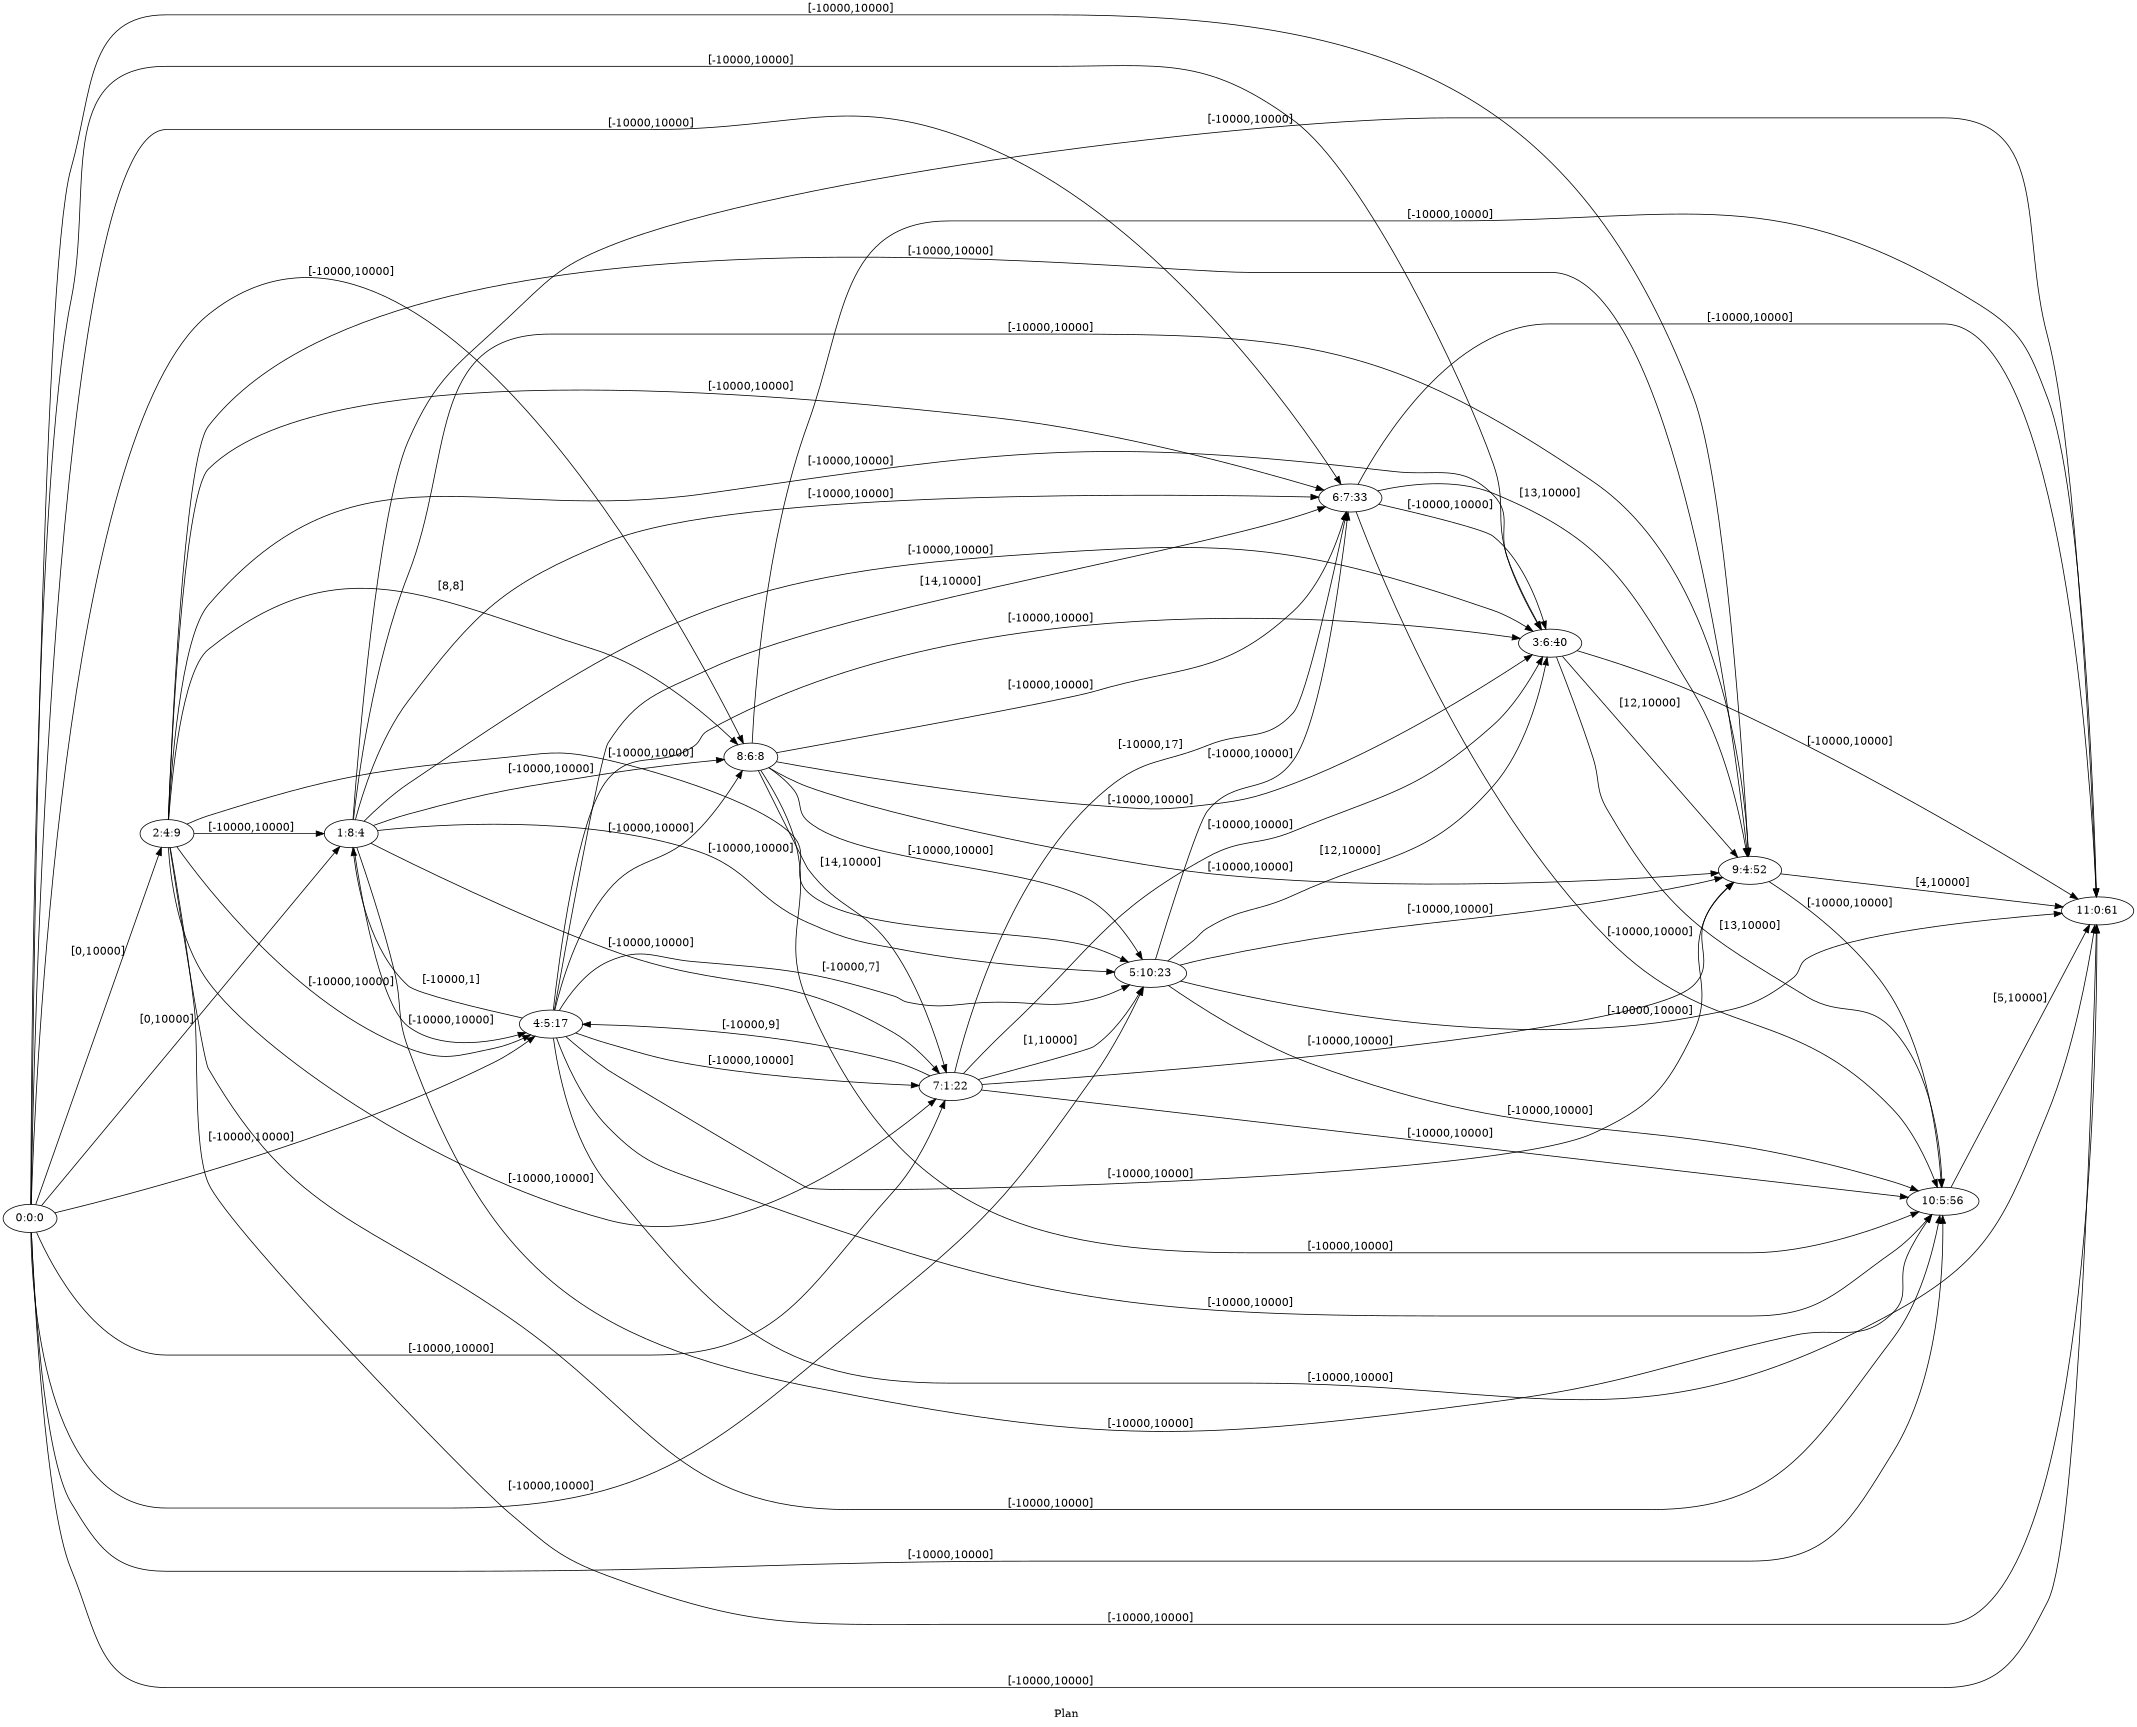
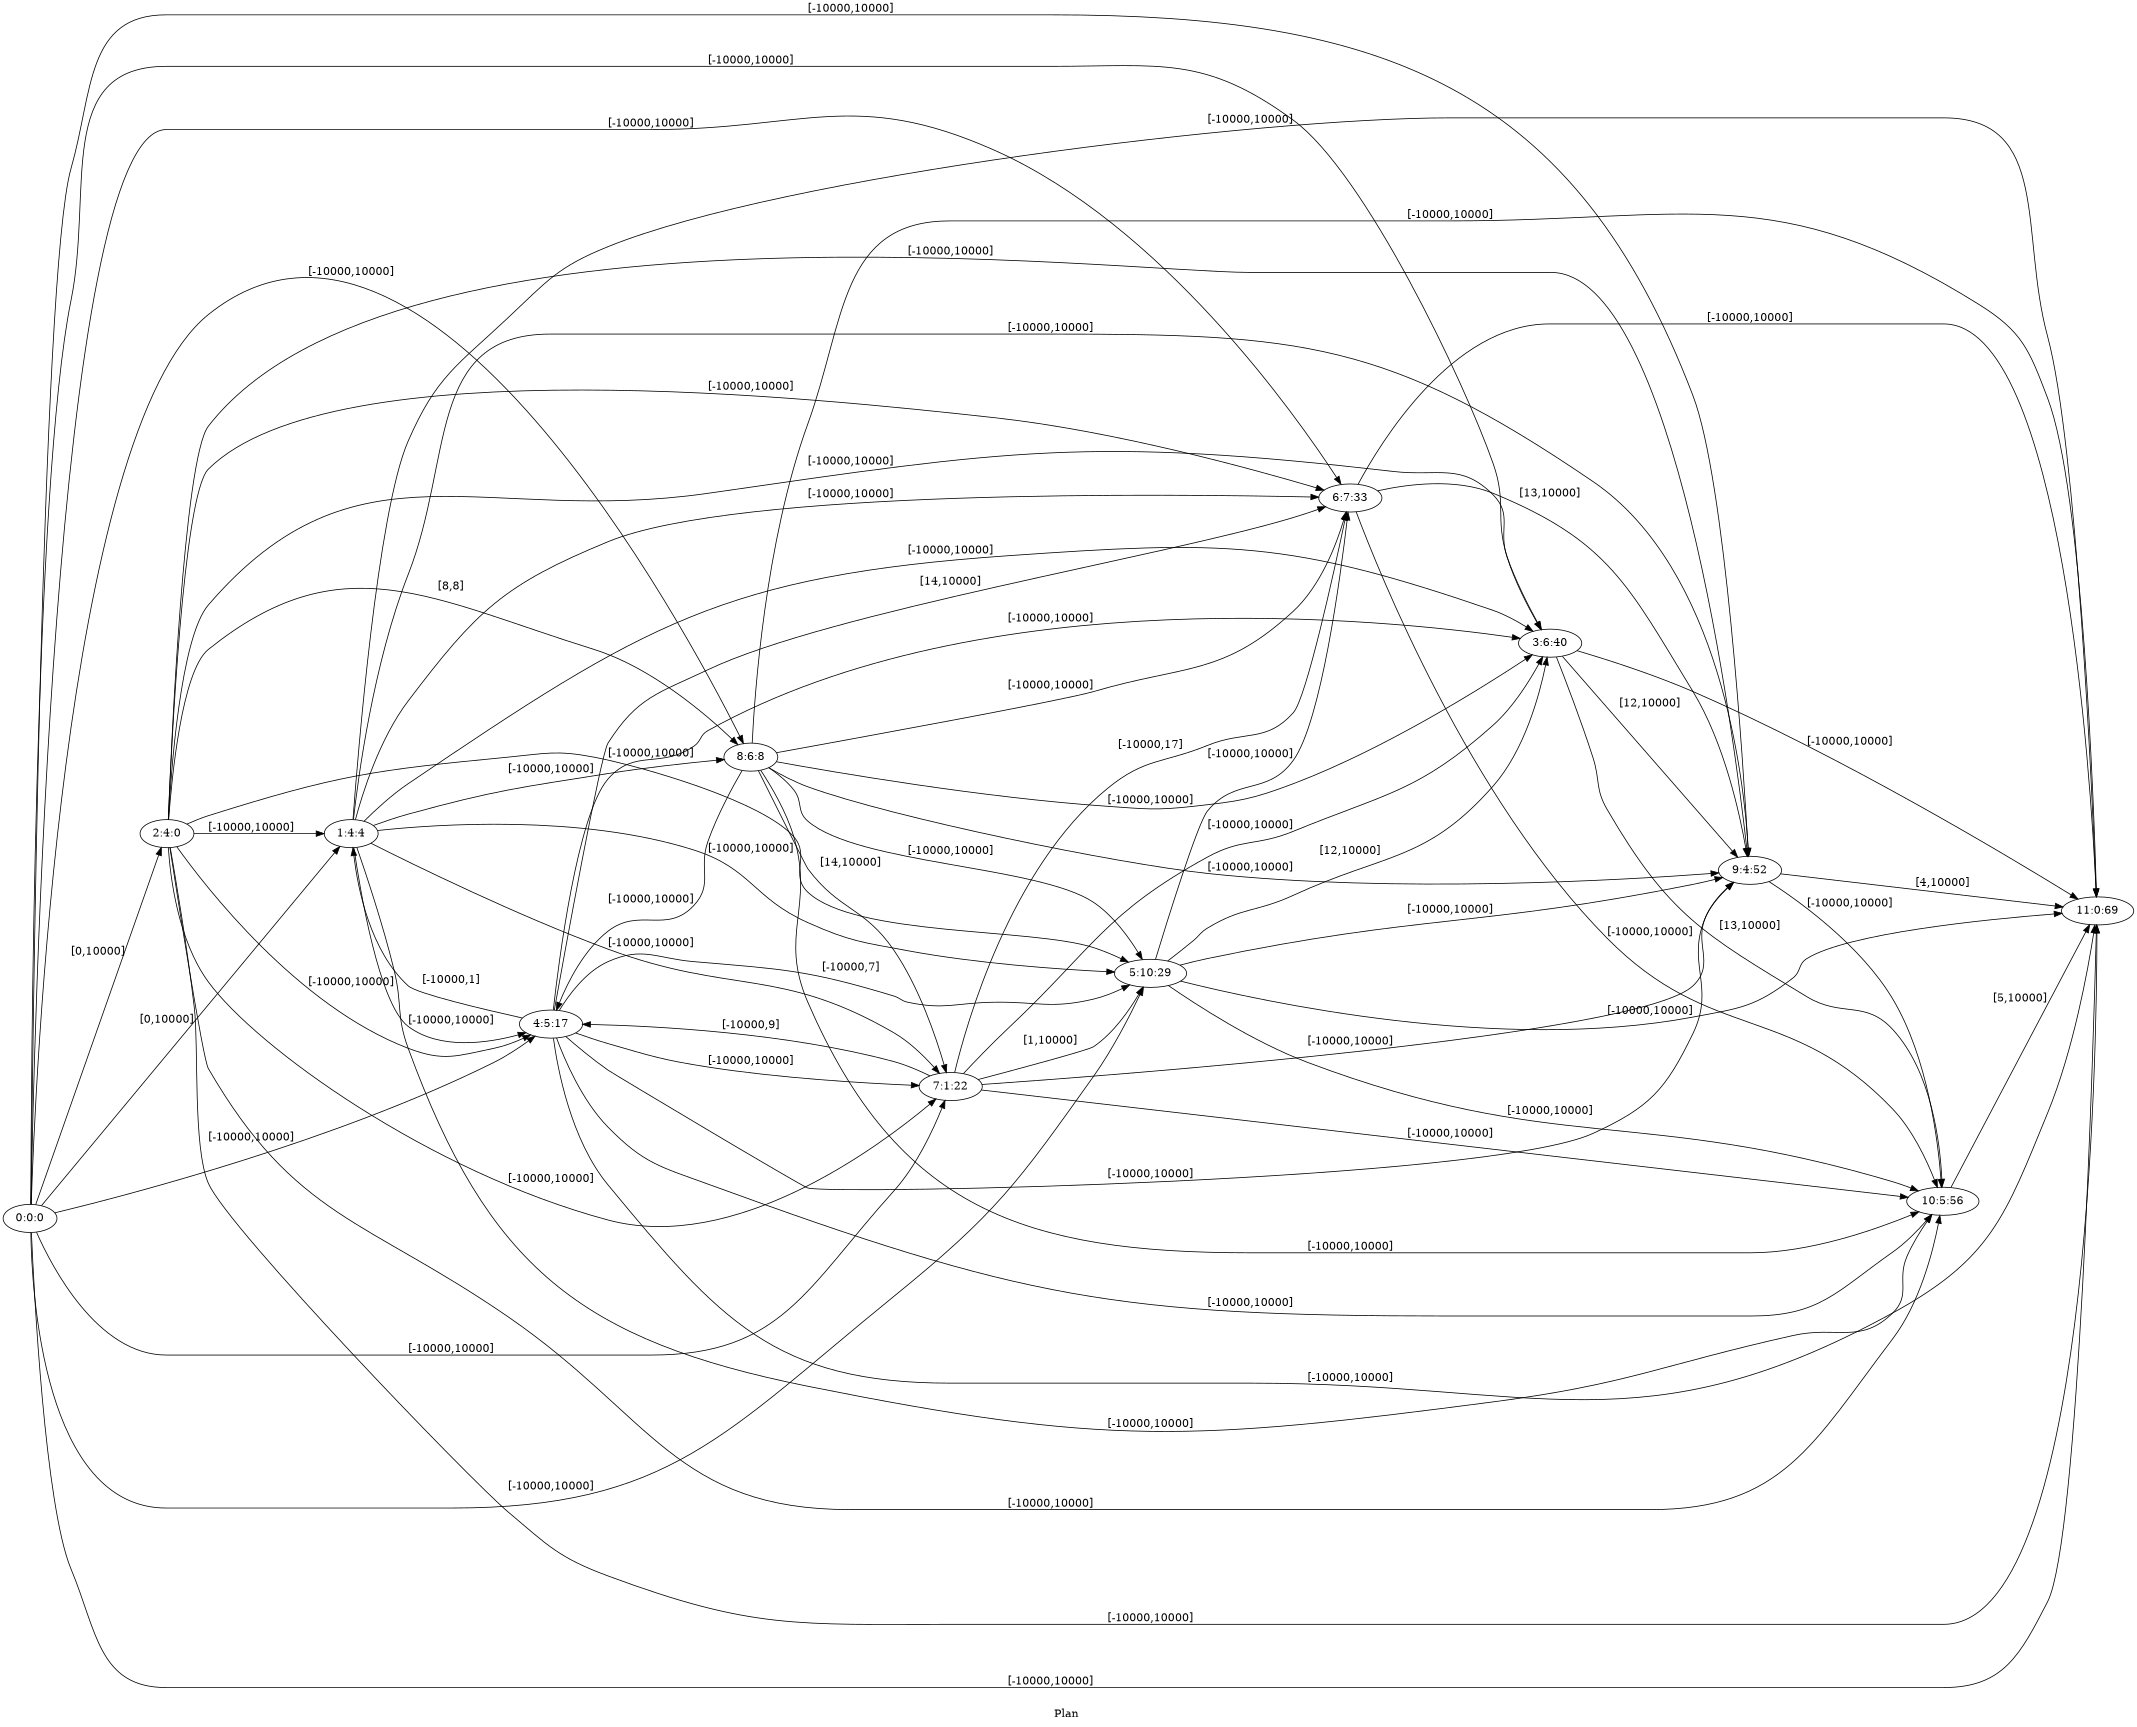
(1485, 532) -> none
(167, 834) -> (167, 834)
(351, 834) -> (351, 834)
(624, 875) -> (680, 915)
(2098, 911) -> (2098, 911)
(1151, 973) -> (1151, 973)
(973, 1561) -> none
